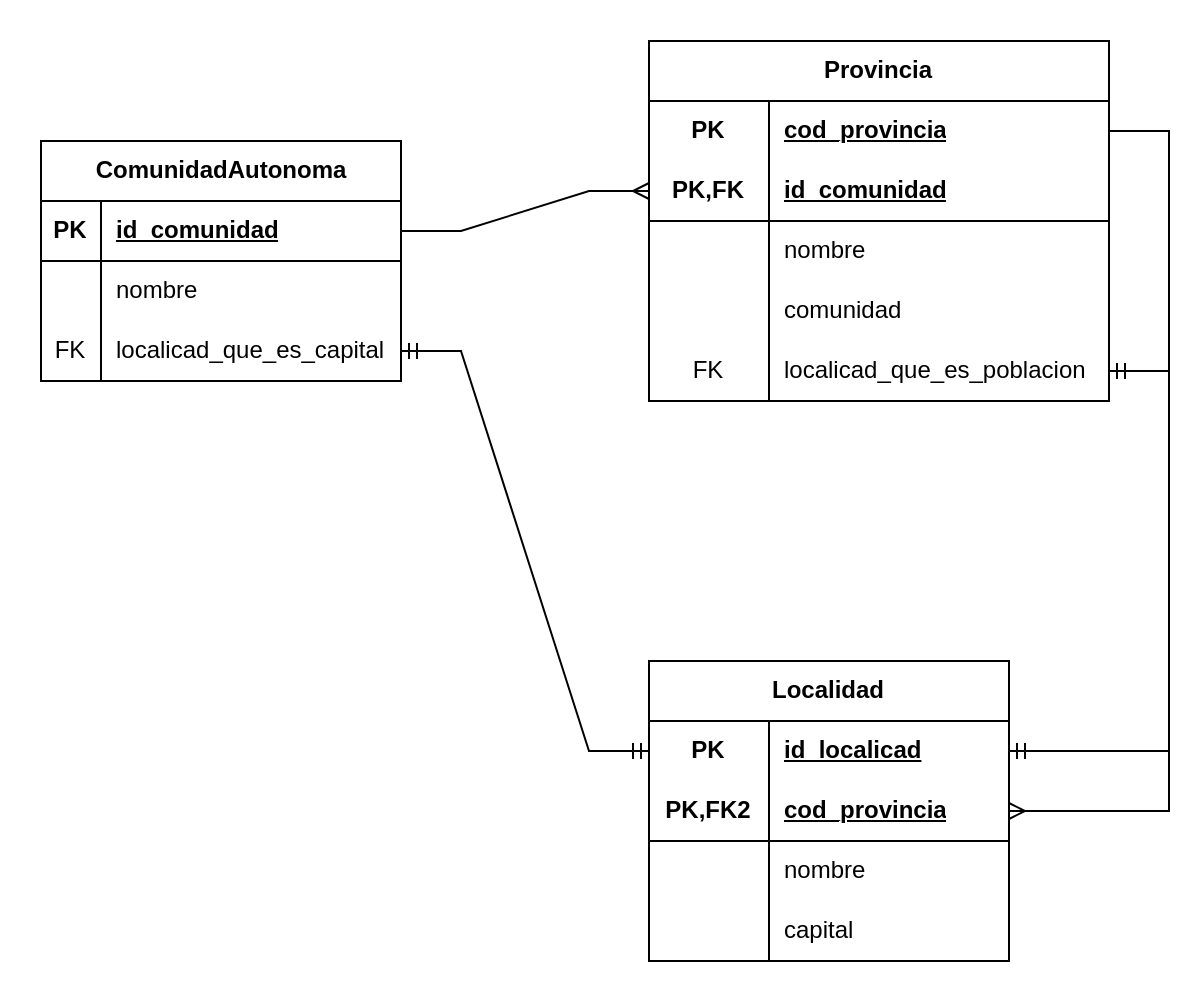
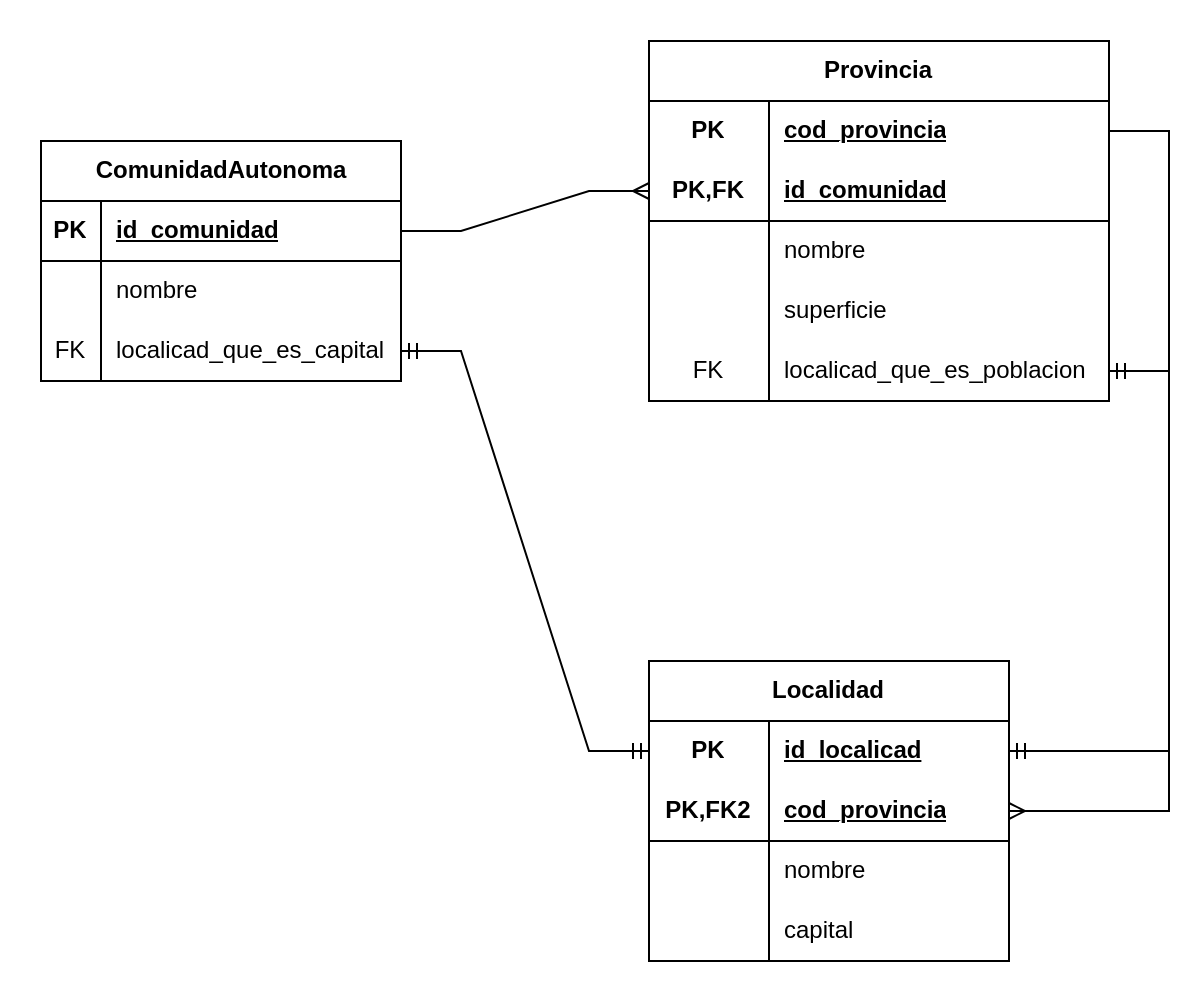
(842, 311) -> (846, 311)
